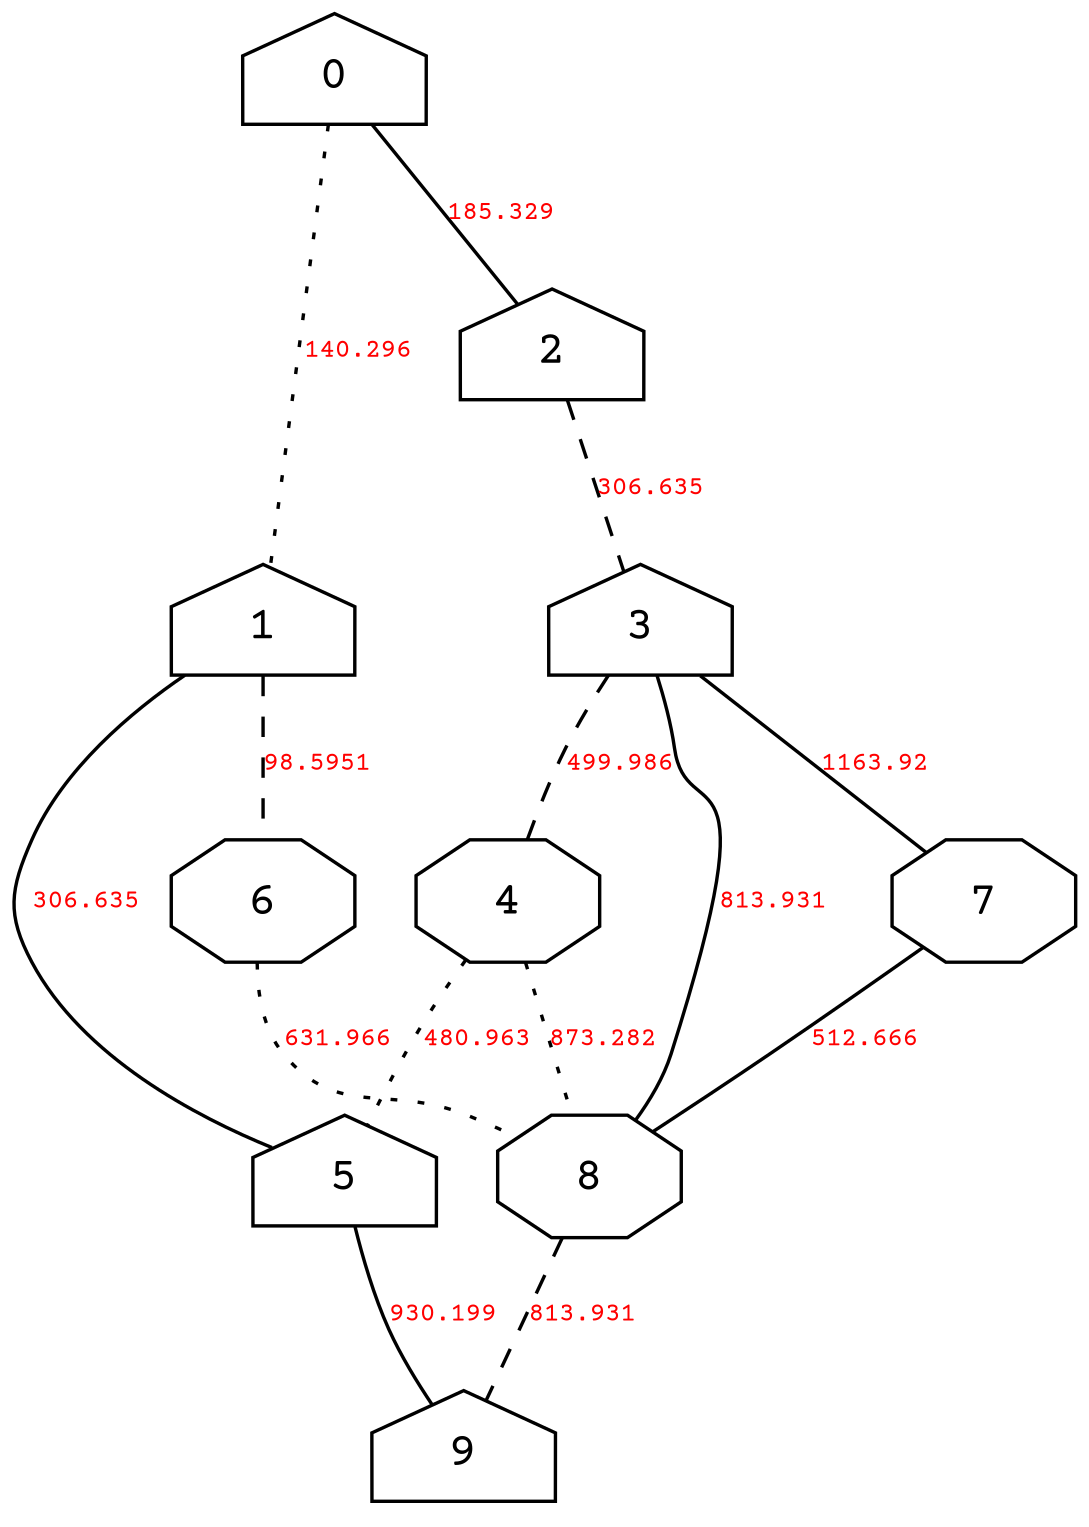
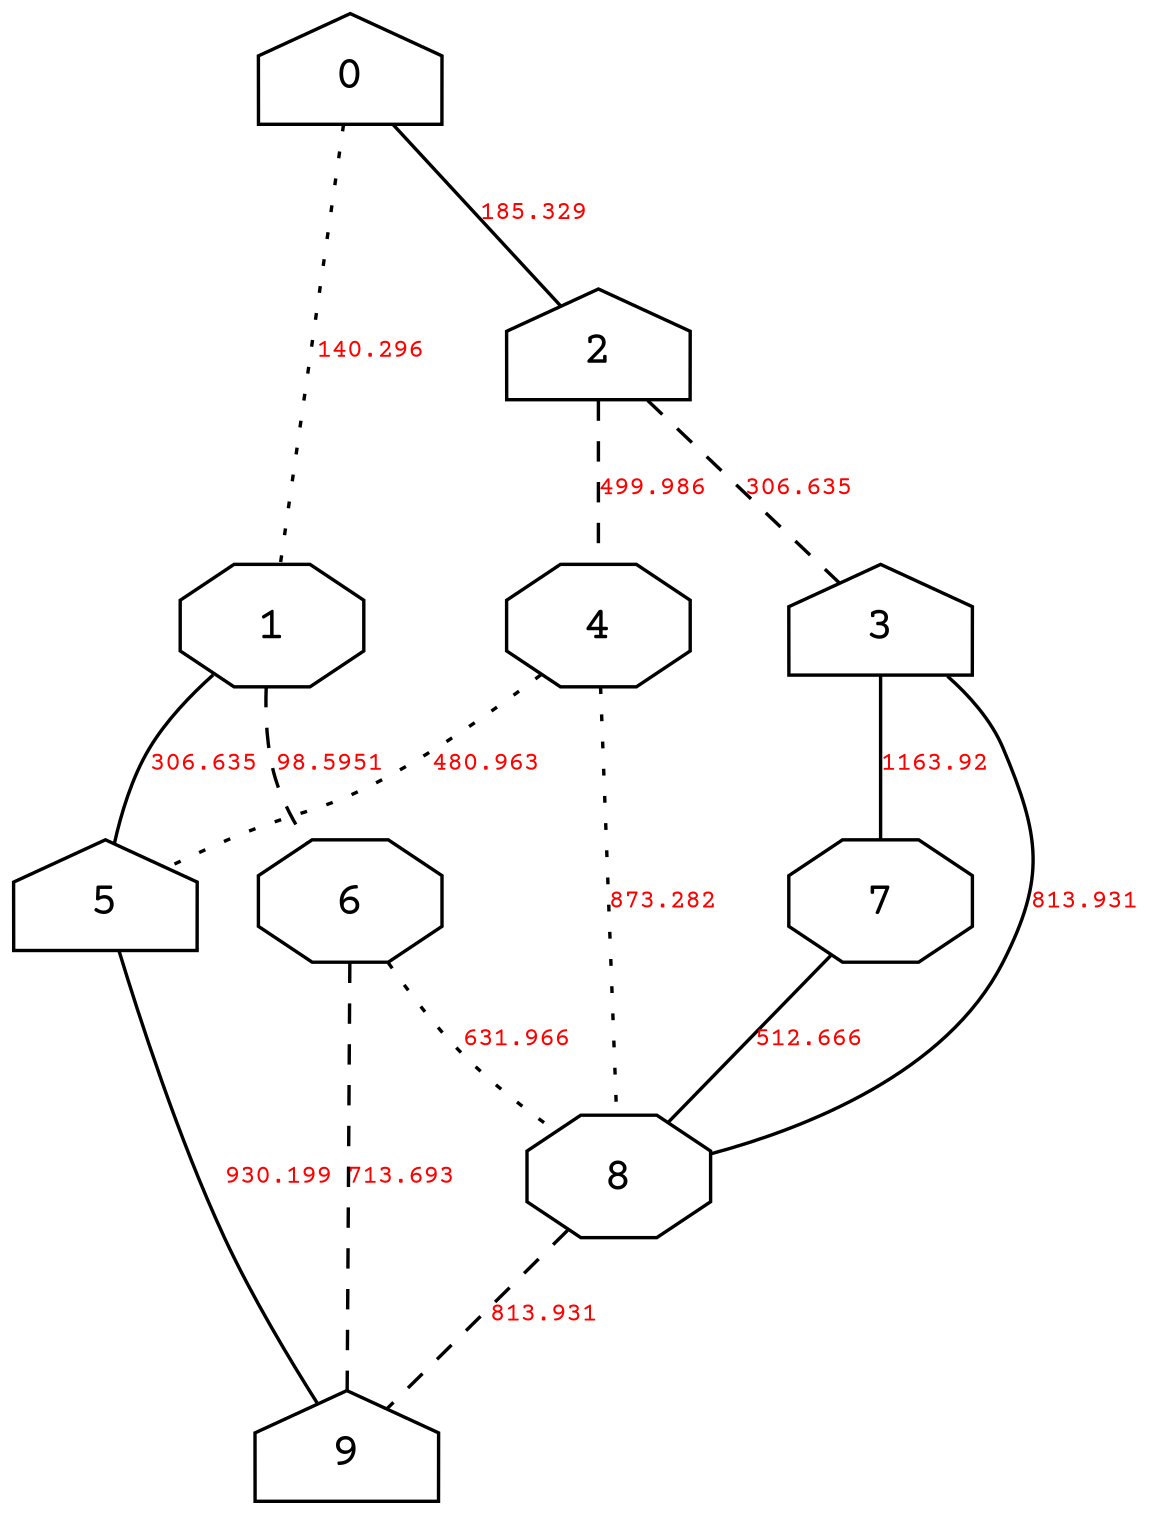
(263, 626) -> (272, 626)
(562, 755) -> (598, 482)
none -> (348, 1177)
